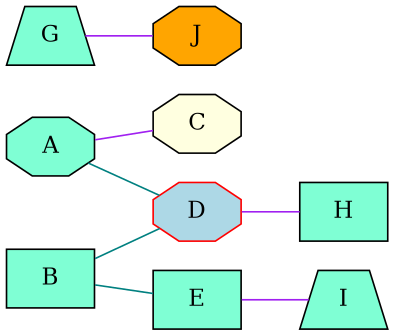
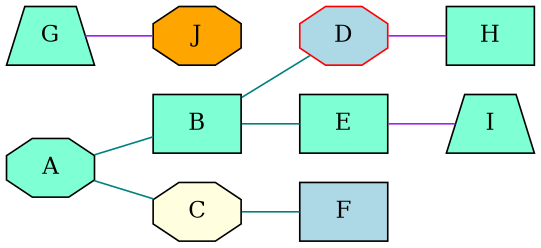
(124, 135) -> (124, 190)
(124, 179) -> (124, 146)
none -> (344, 212)
